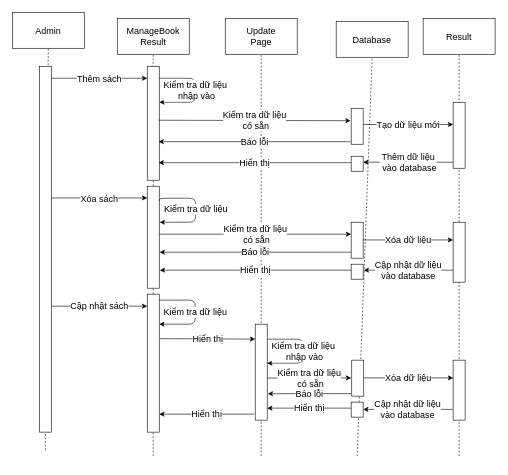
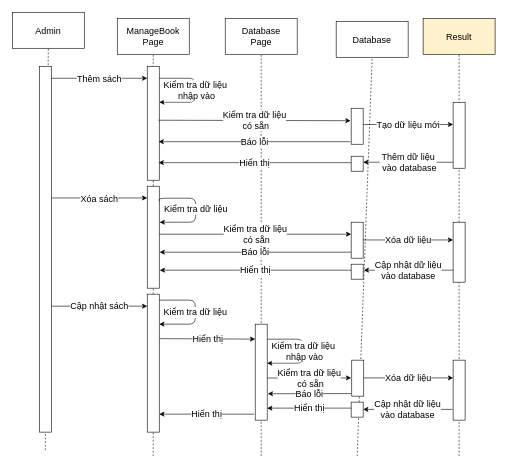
(153, 36) -> (153, 36)
(261, 36) -> (261, 36)
(459, 36) -> (459, 36)
